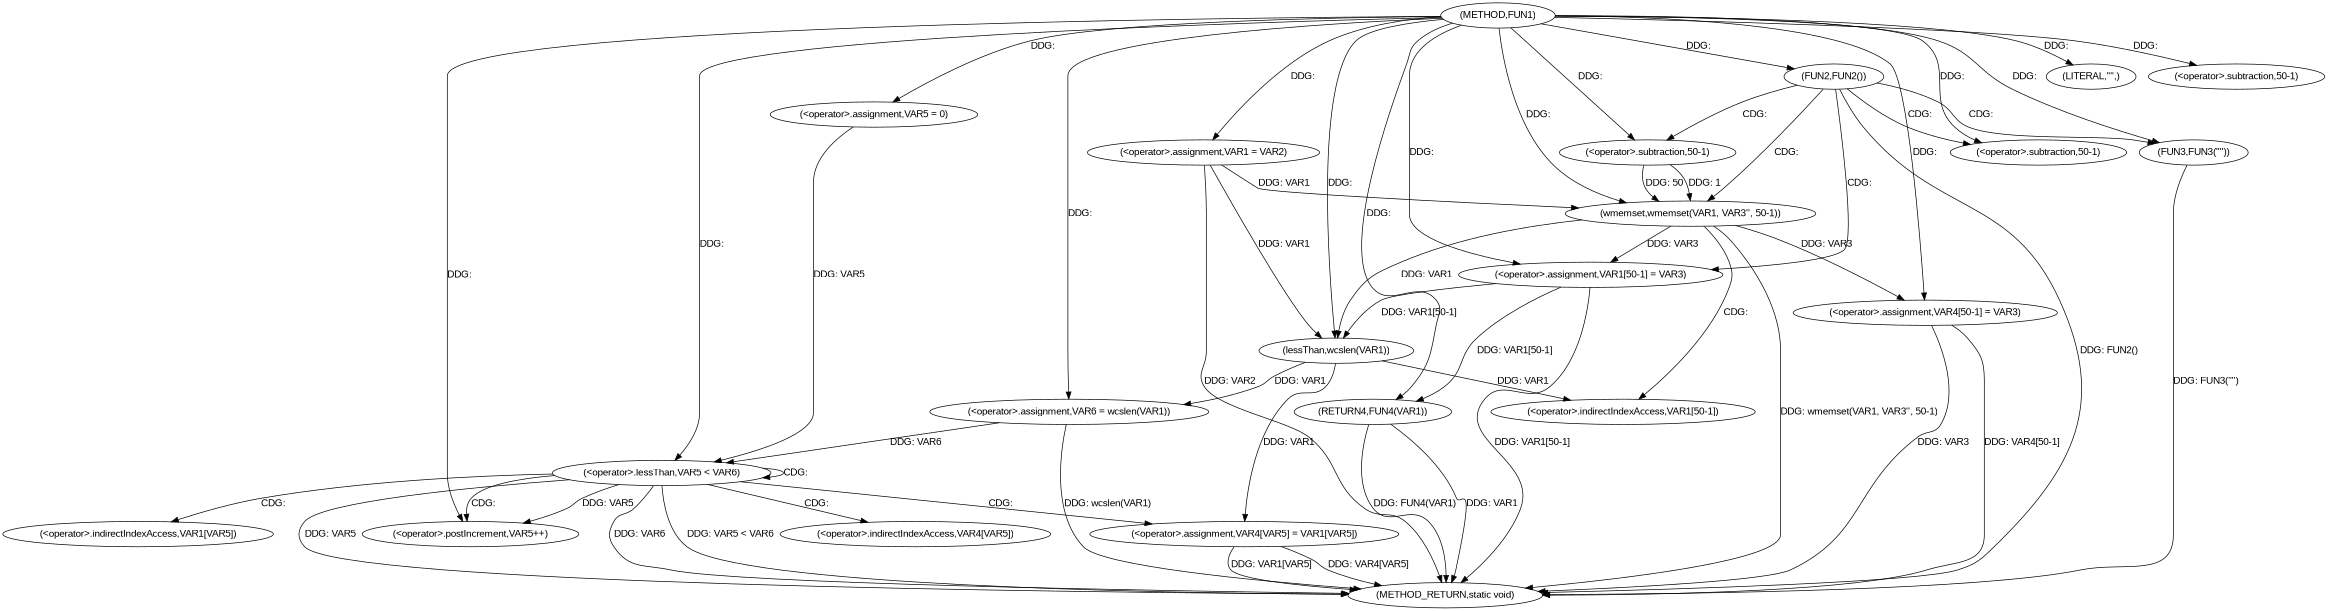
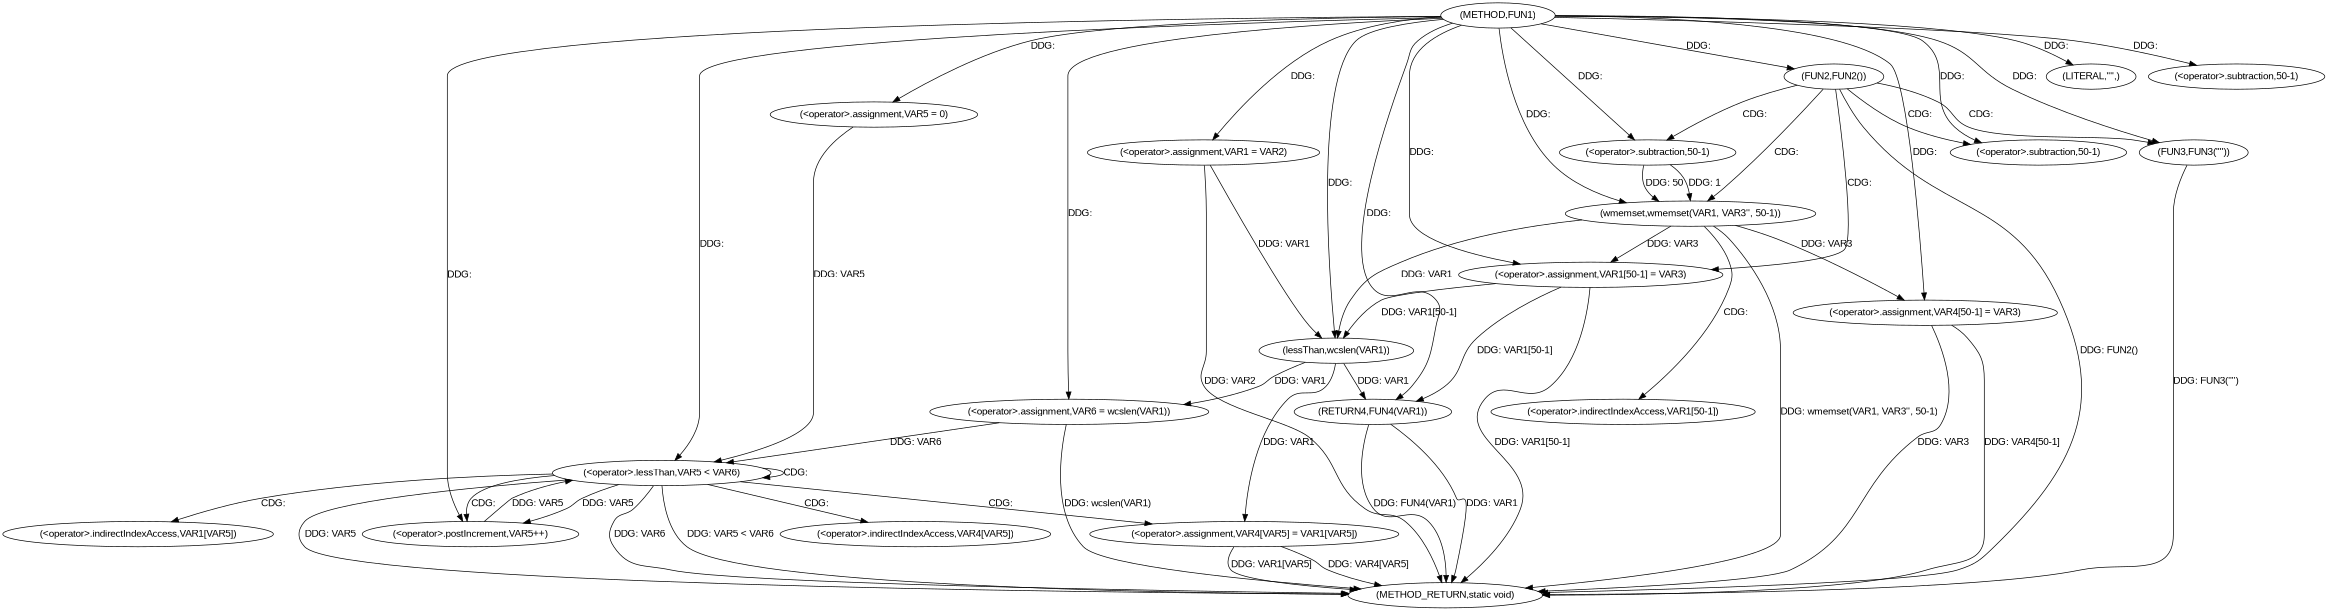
(1393, 199) -> none
(1473, 380) -> (1353, 378)
none -> (521, 494)
